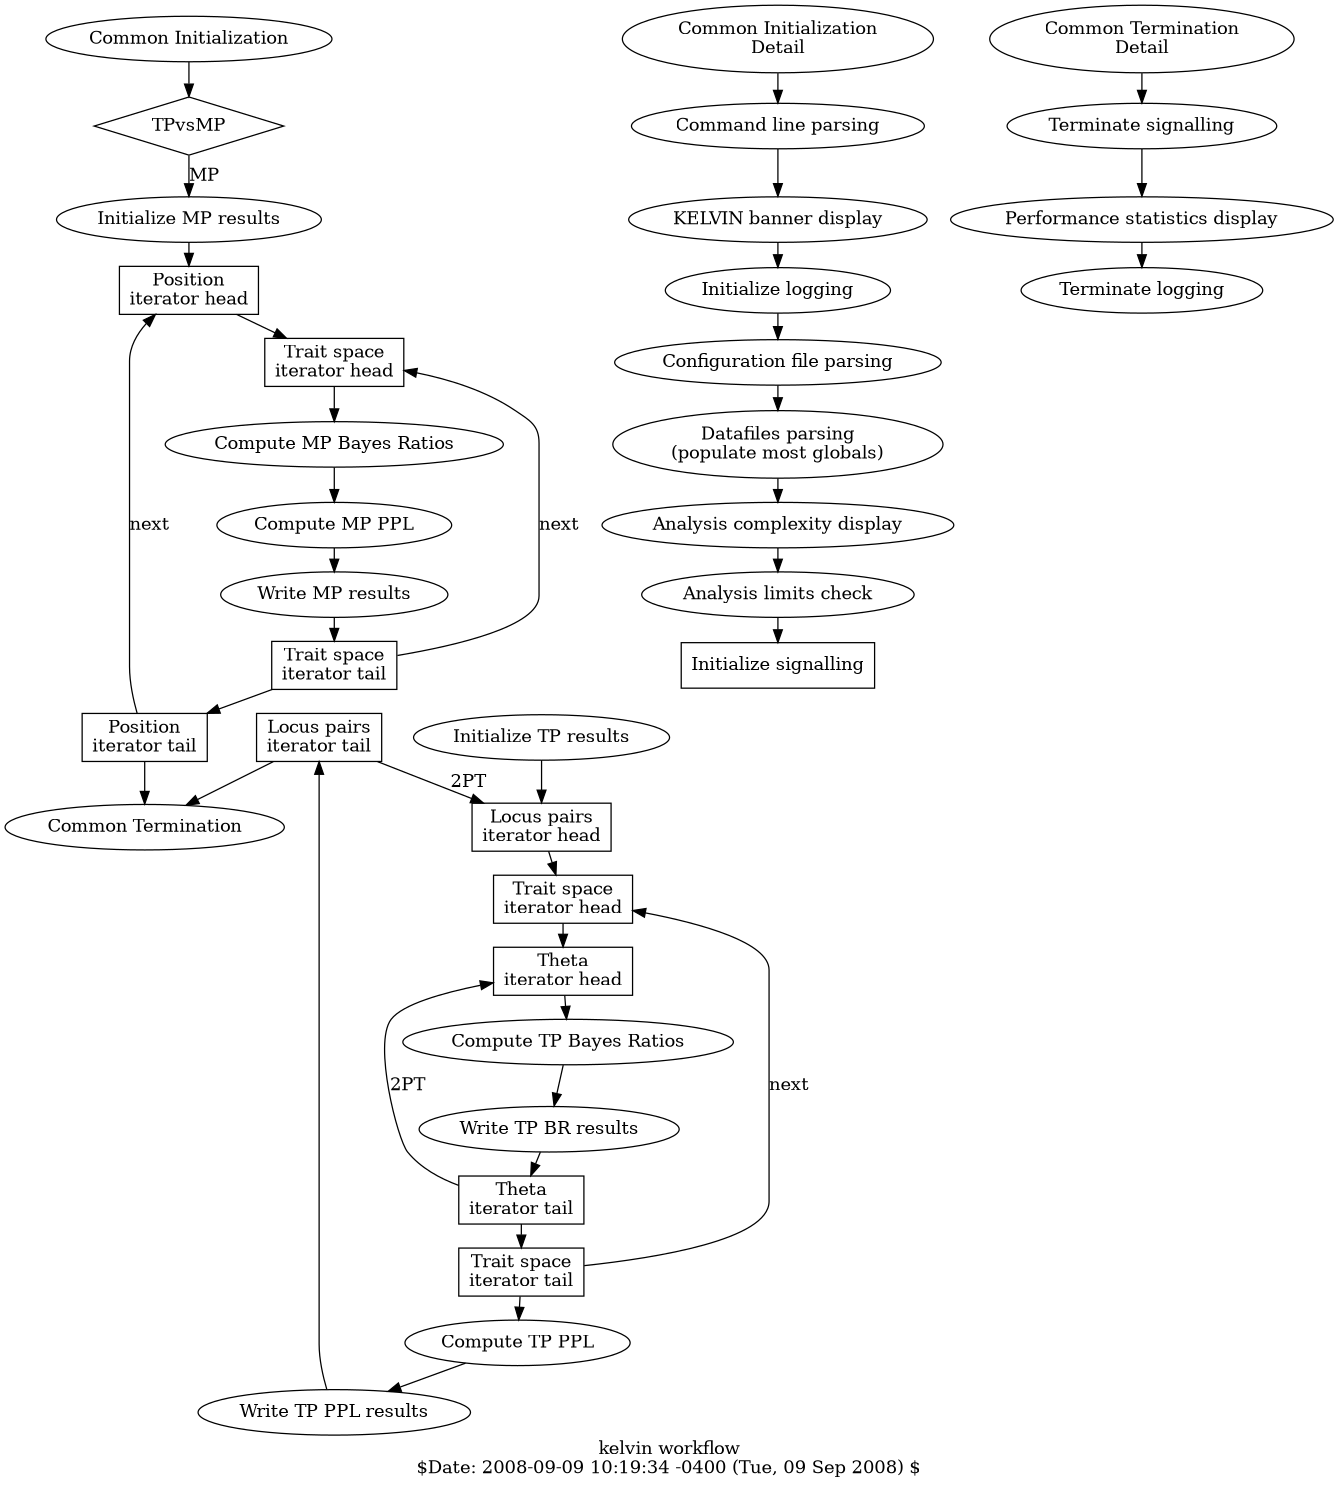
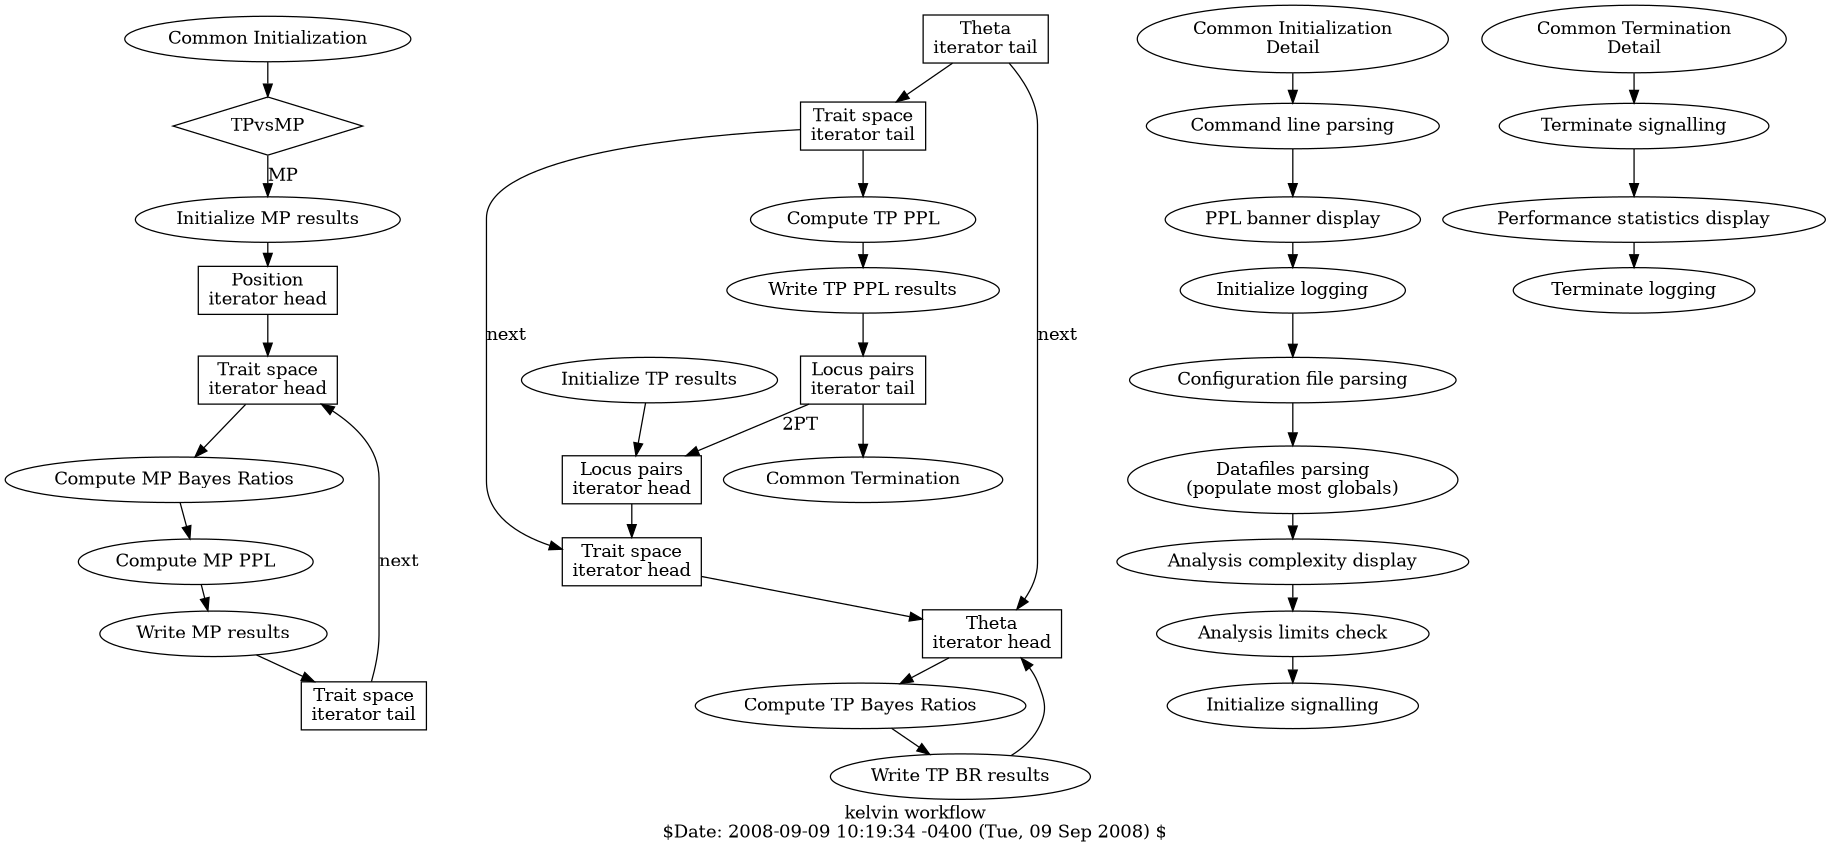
(778, 220) -> (1293, 220)
(778, 665) -> (1293, 706)
(145, 737) -> none
(408, 1086) -> (1058, 335)
(538, 1158) -> (1043, 716)
